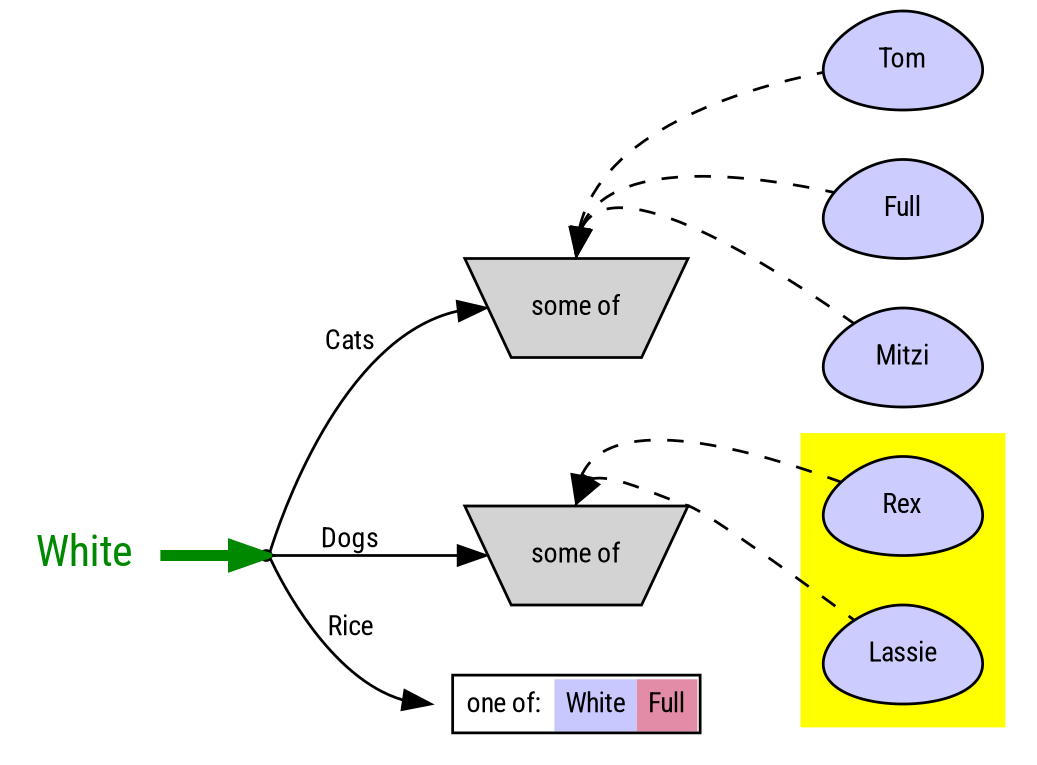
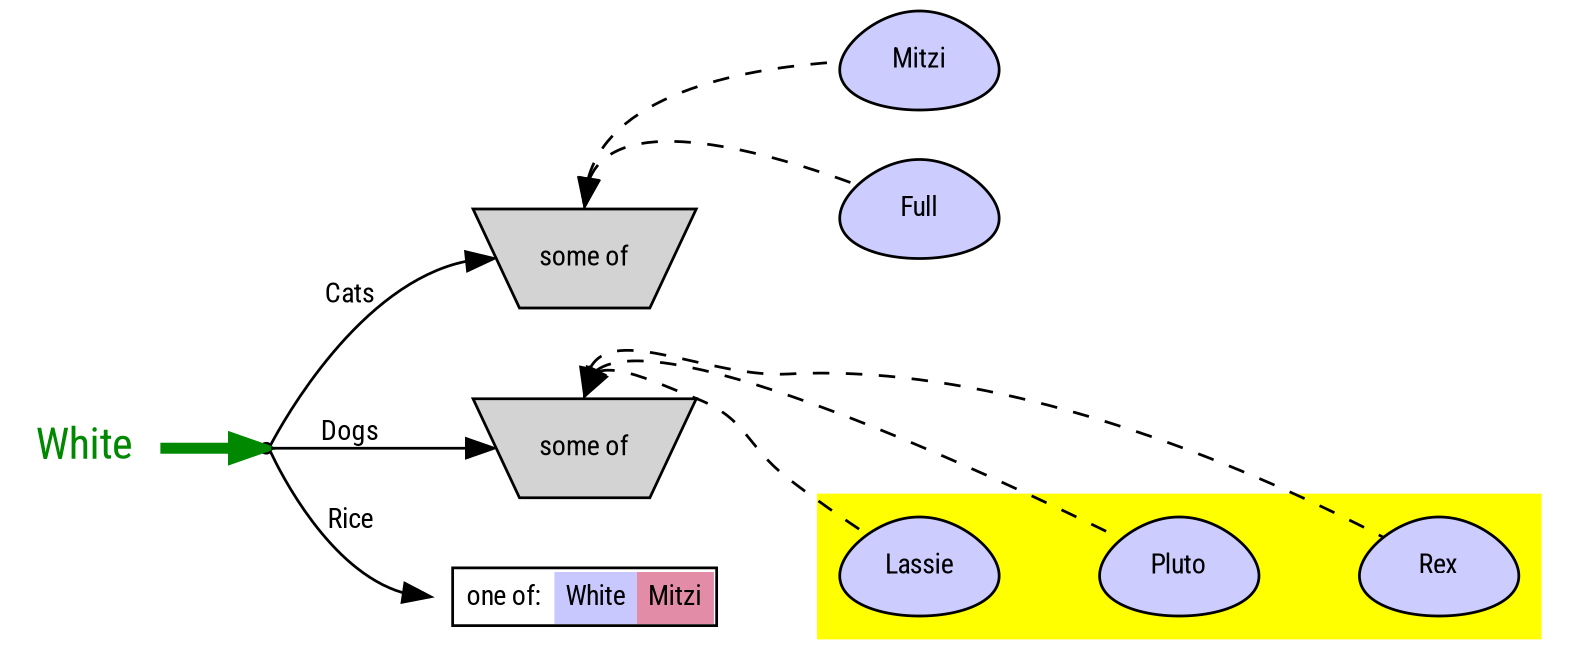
(903, 60) -> none
none -> (1179, 566)
(667, 704) -> (675, 597)
